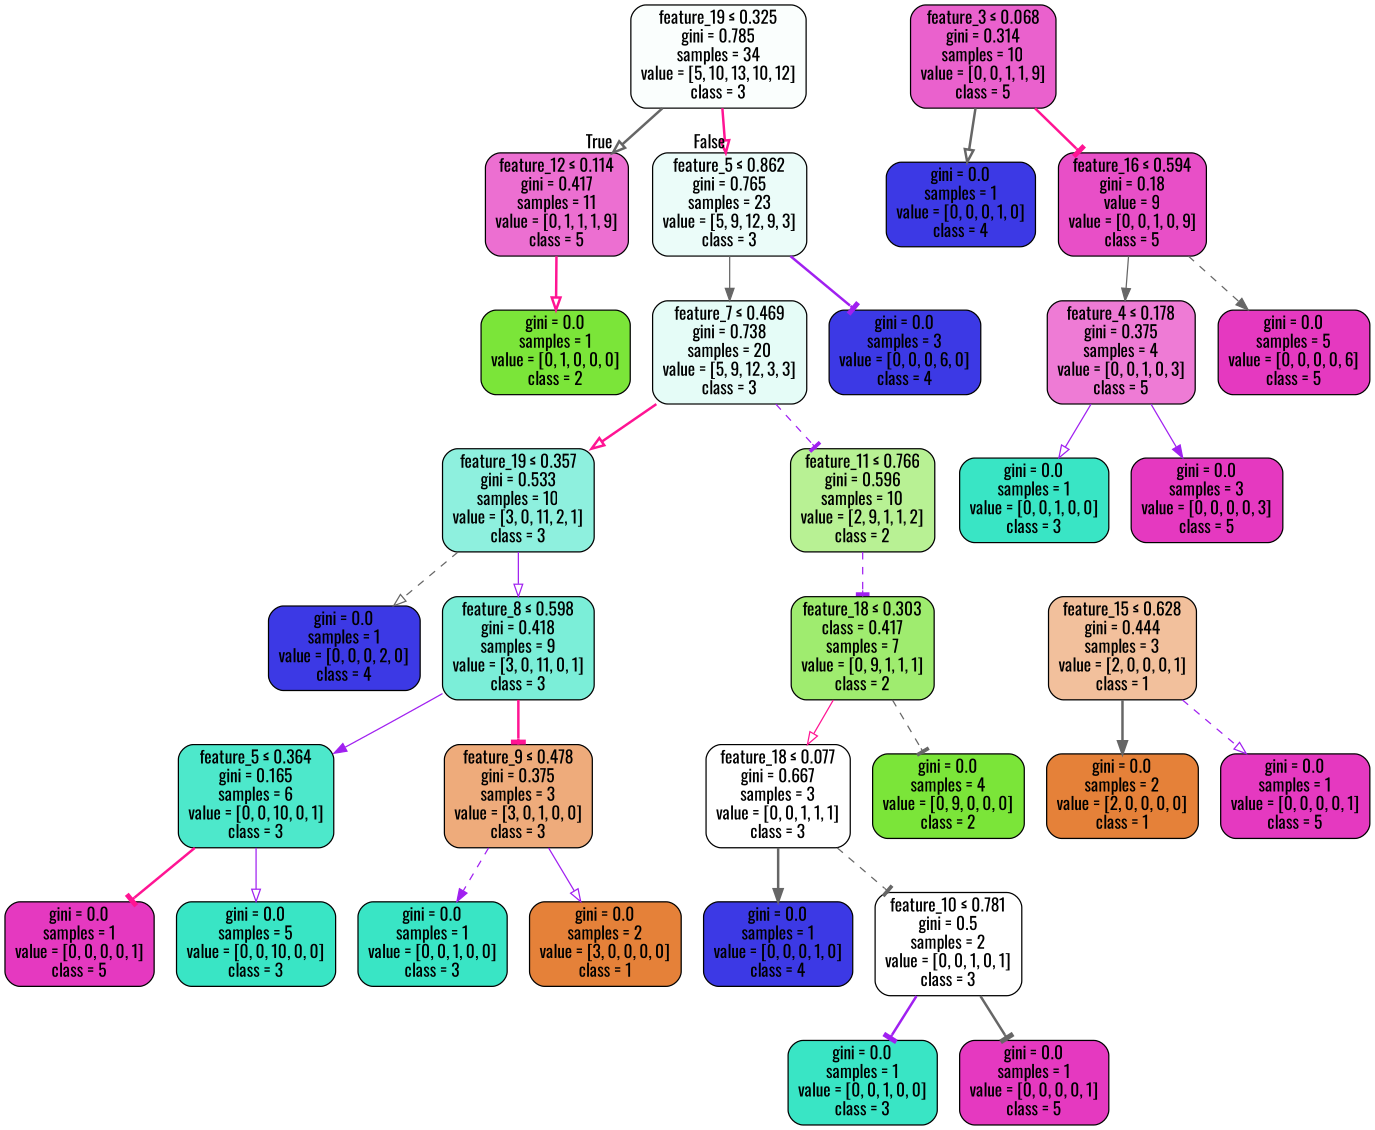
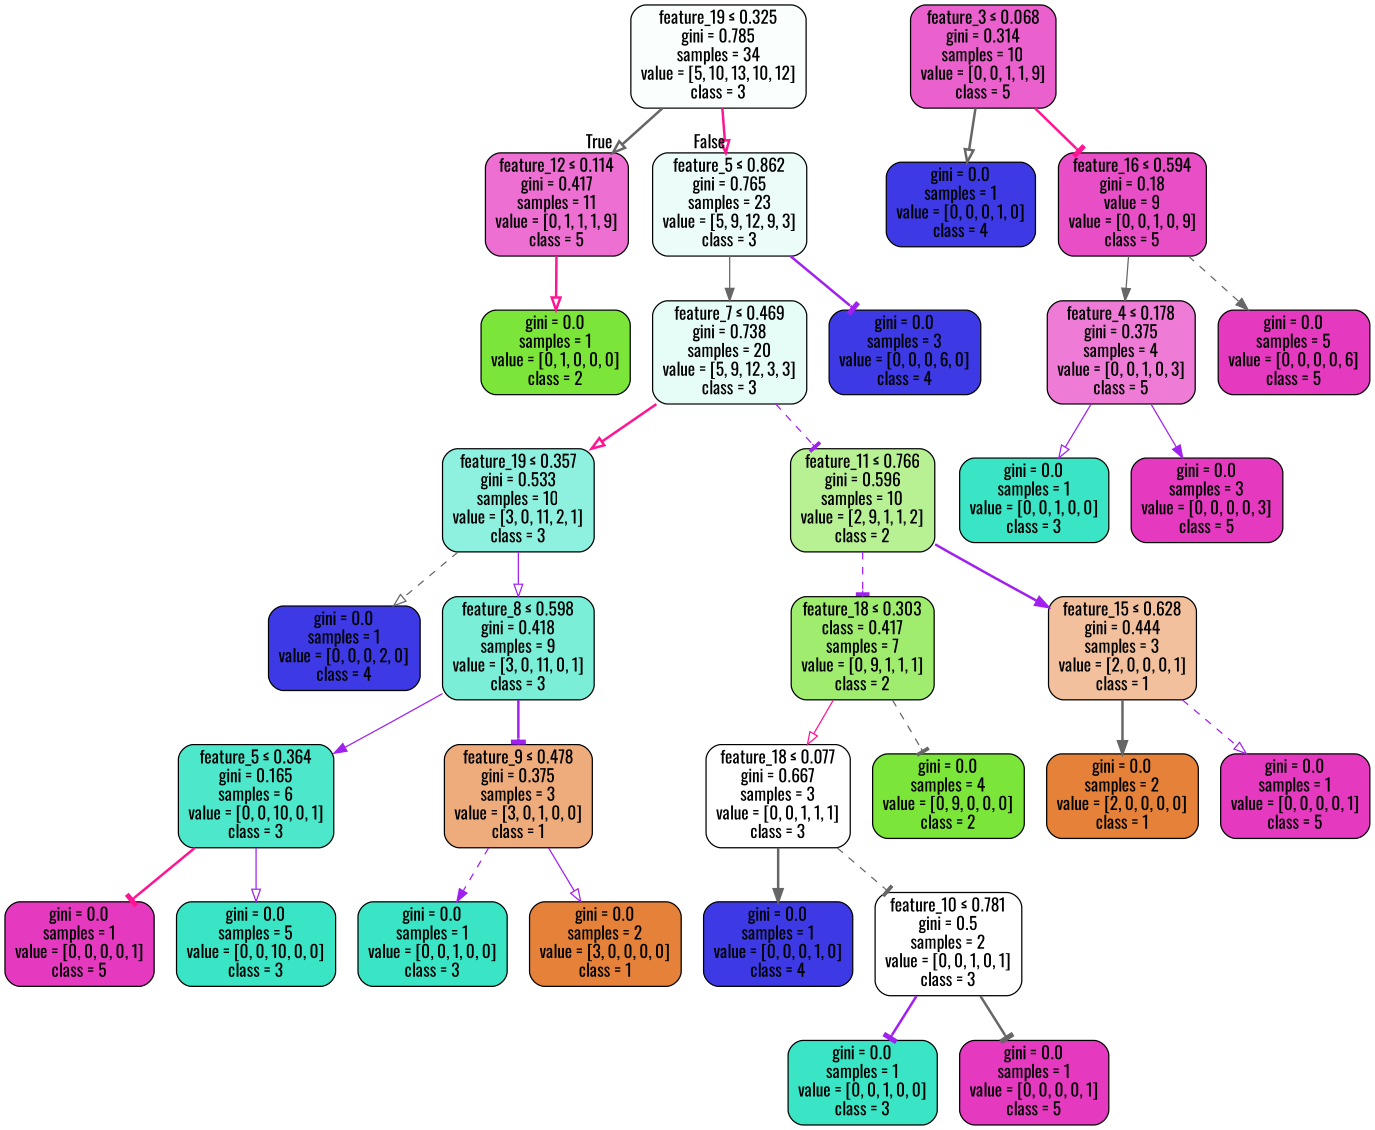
none -> (986, 573)
(518, 719) -> (518, 719)
(518, 833) -> (518, 833)
